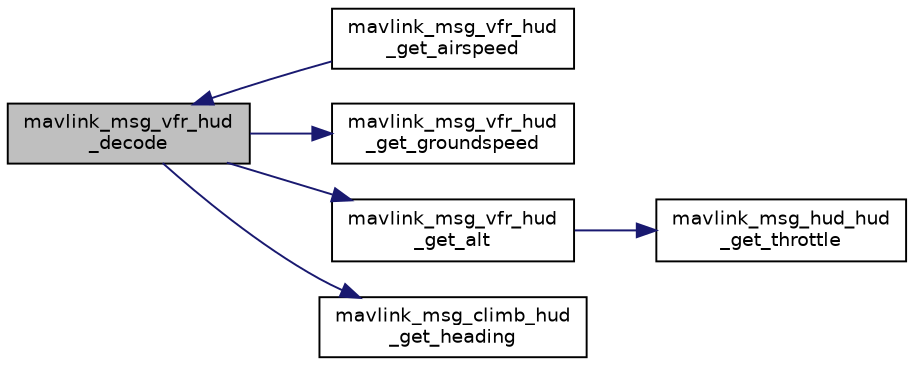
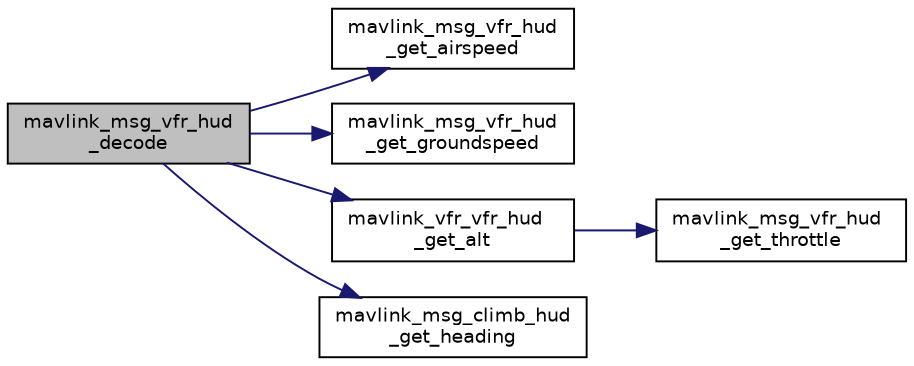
(271, 79) -> (310, 93)
(453, 230) -> (453, 230)
(781, 230) -> (781, 230)
